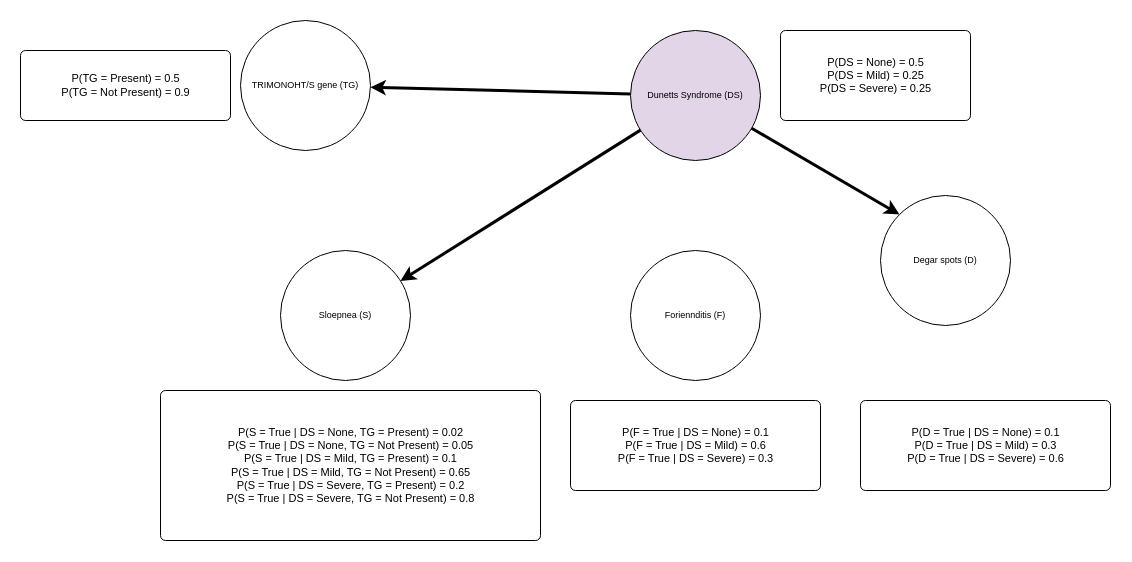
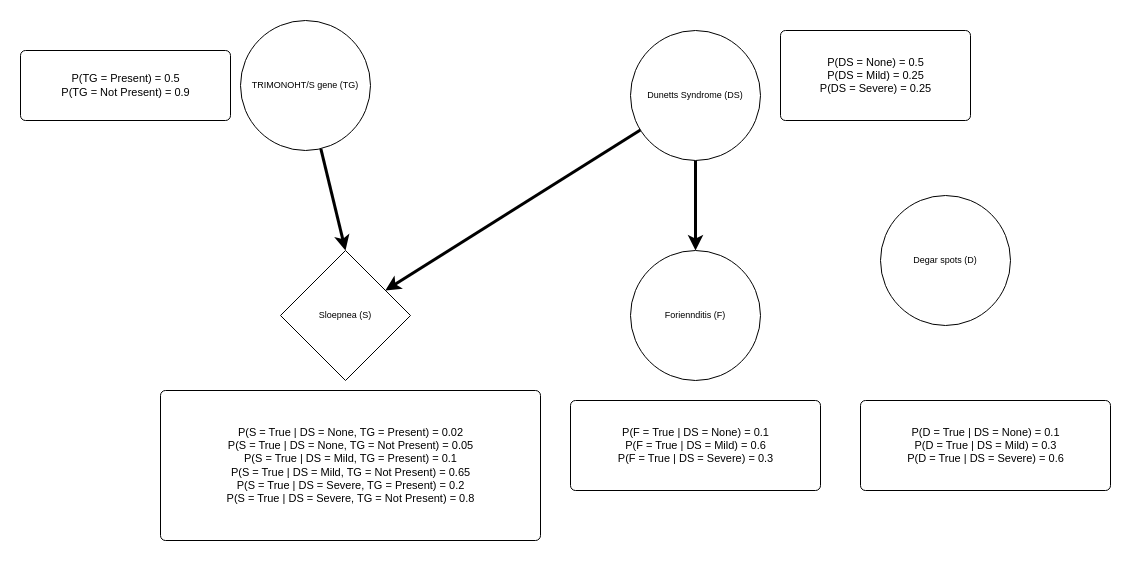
(506, 91) -> (696, 200)
(696, 96) -> (696, 96)
(821, 169) -> none
none -> (332, 195)
(346, 316) -> (346, 316)
